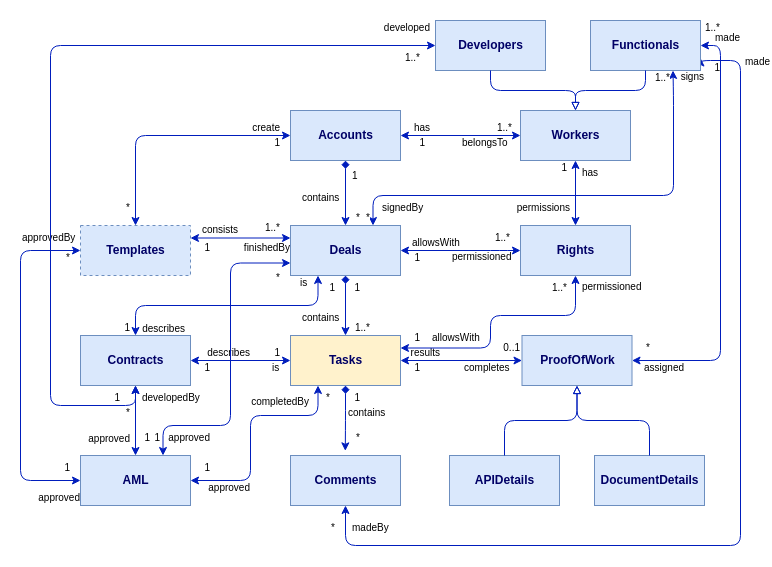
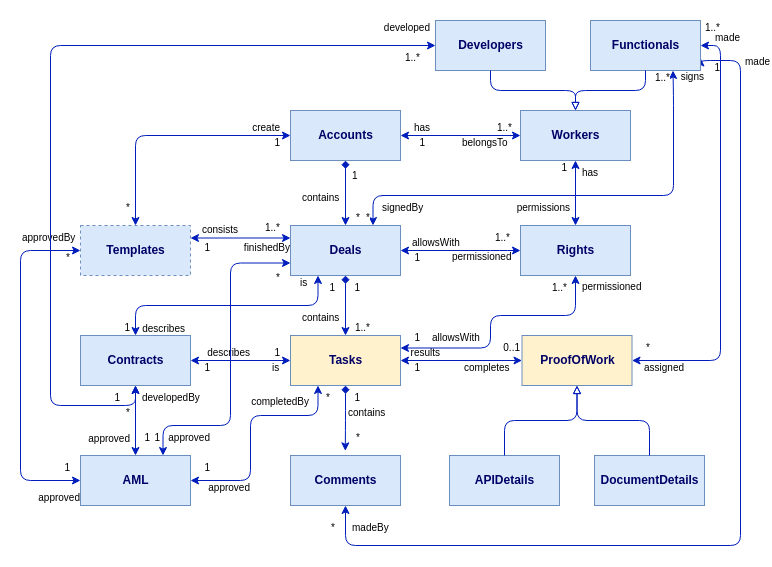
(577, 361) -> (577, 361)
